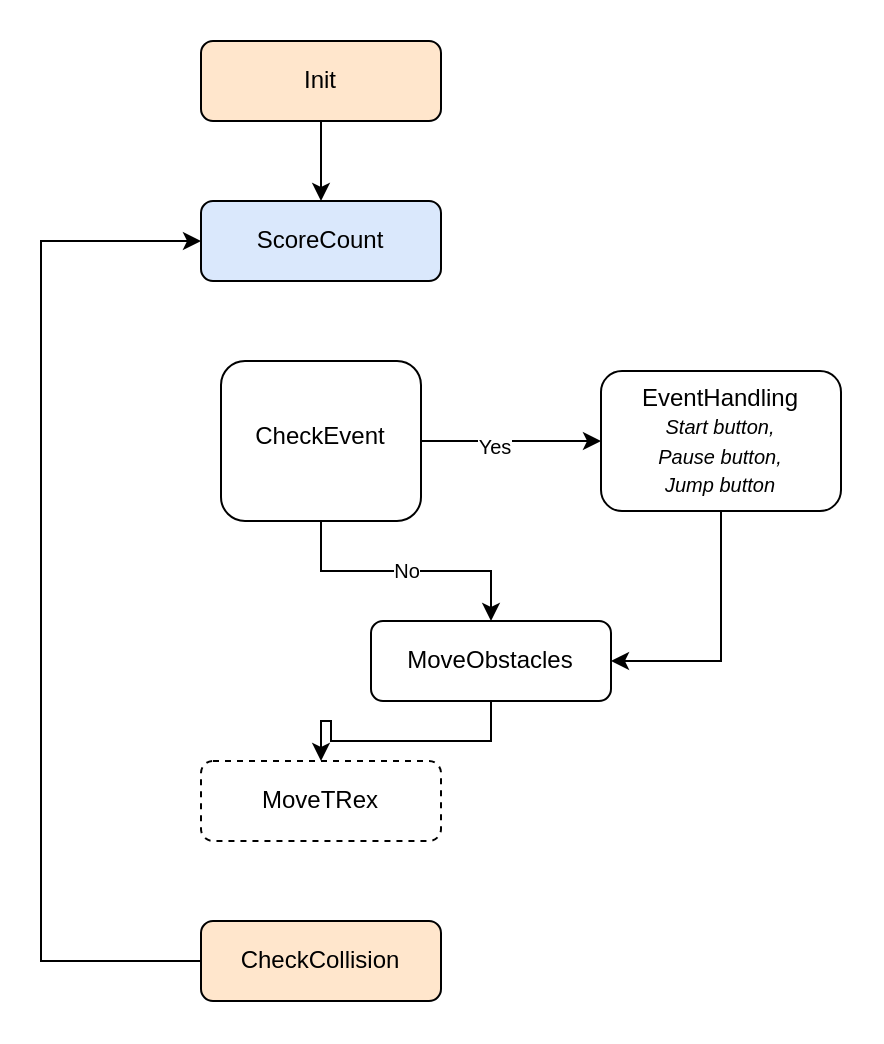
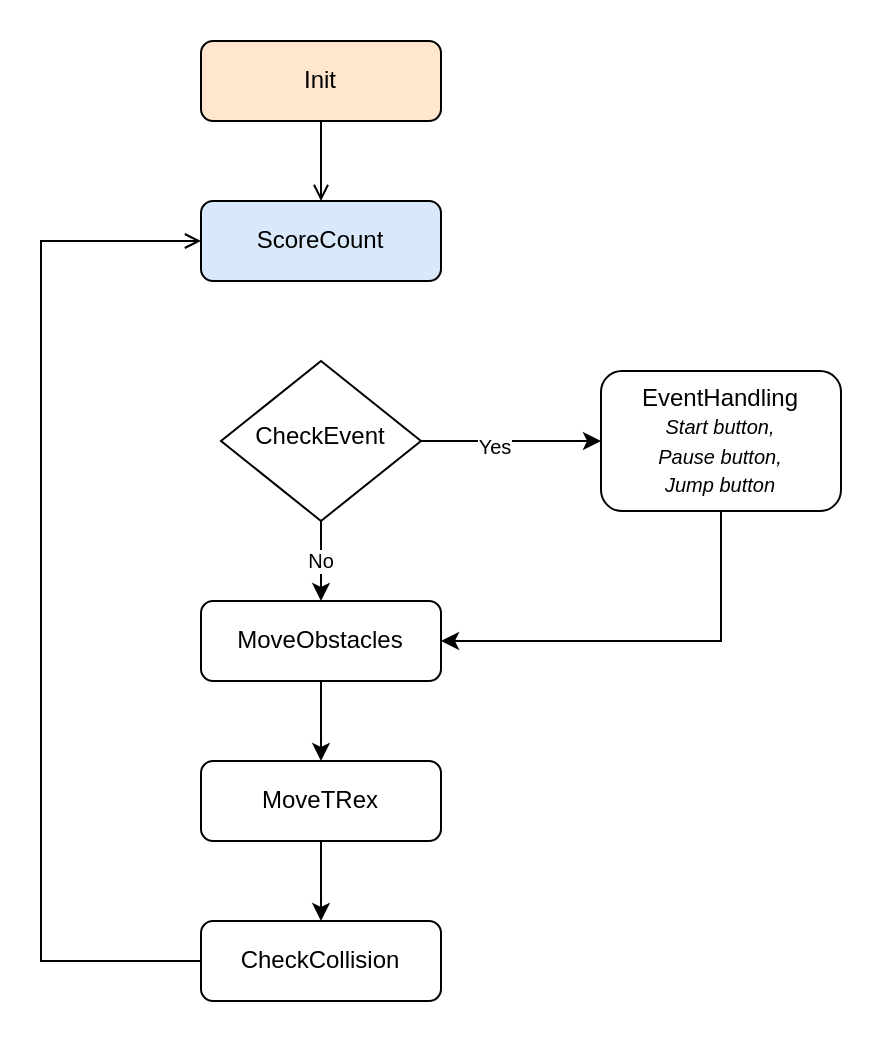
(321, 186) -> (321, 188)
(186, 241) -> (188, 241)
(321, 441) -> (321, 441)
(491, 661) -> (321, 641)
(321, 801) -> (321, 801)
none -> (321, 874)
(321, 961) -> (321, 961)
